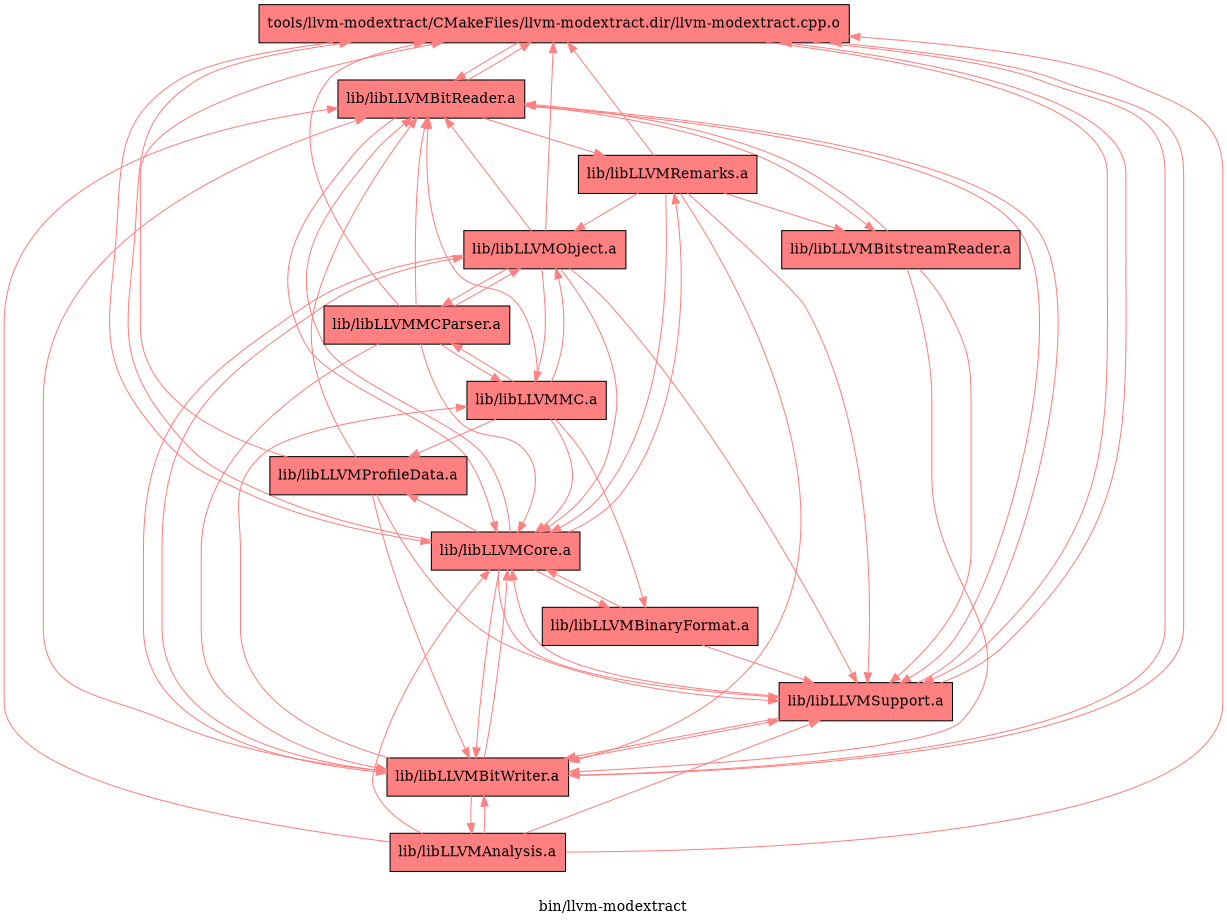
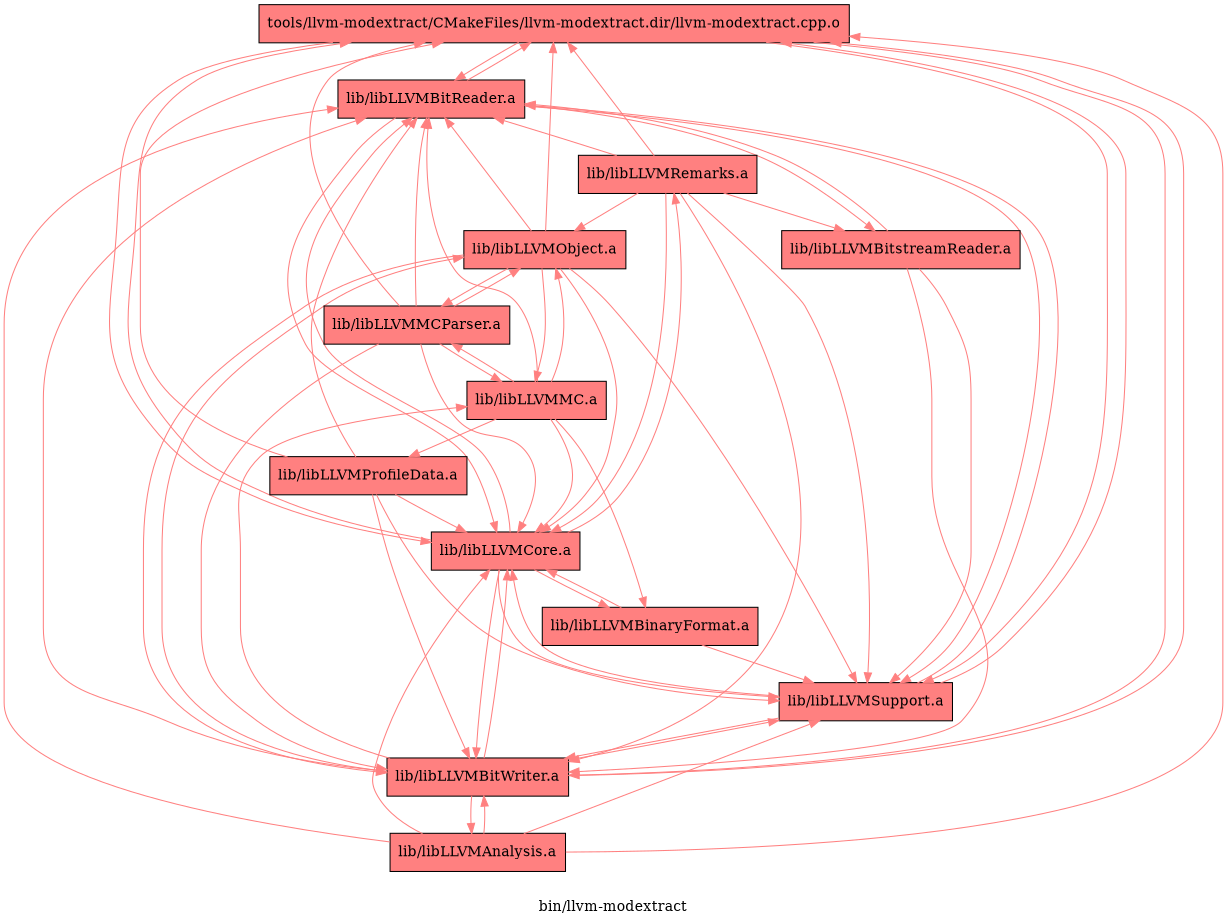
(538, 135) -> (561, 138)
(448, 515) -> (426, 511)
